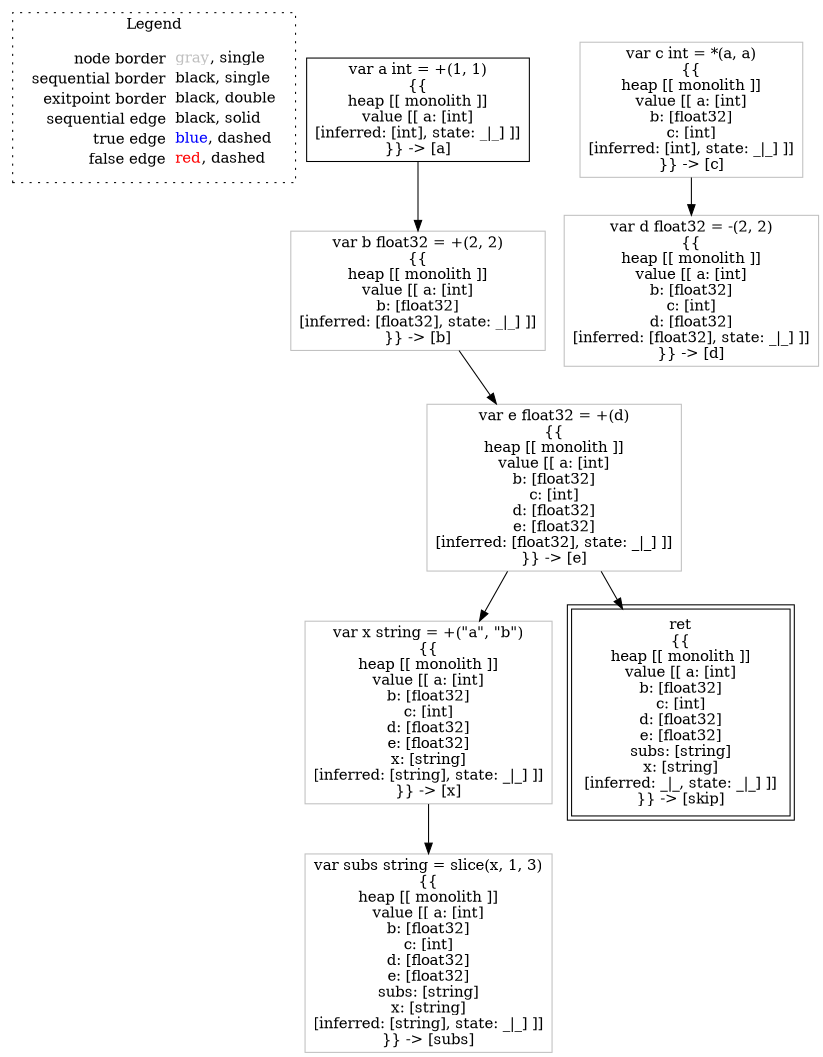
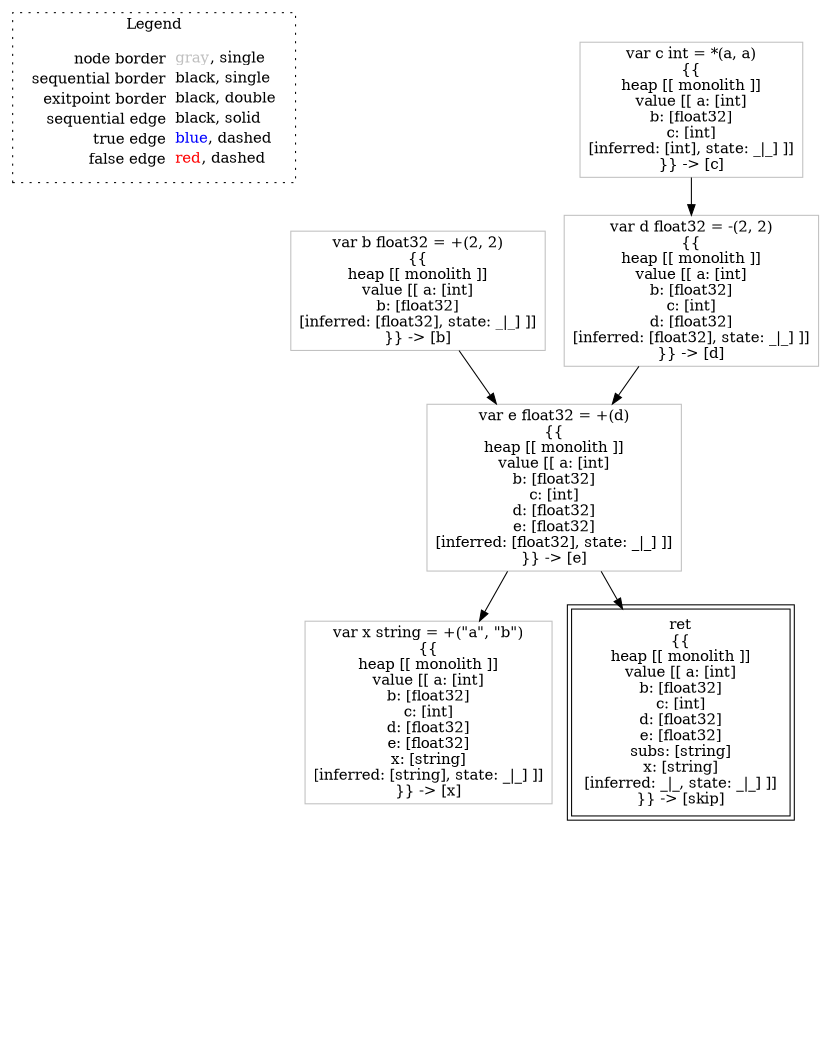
(418, 110) -> none
none -> (629, 381)
(429, 953) -> none
